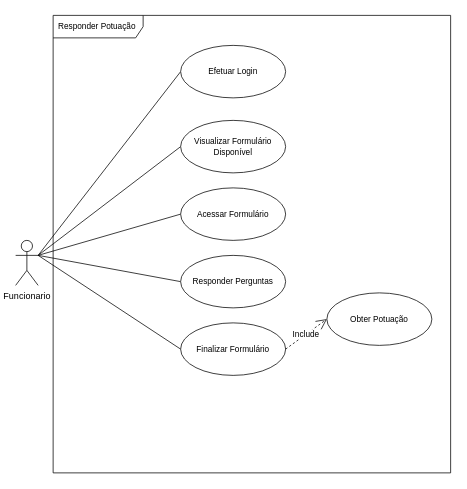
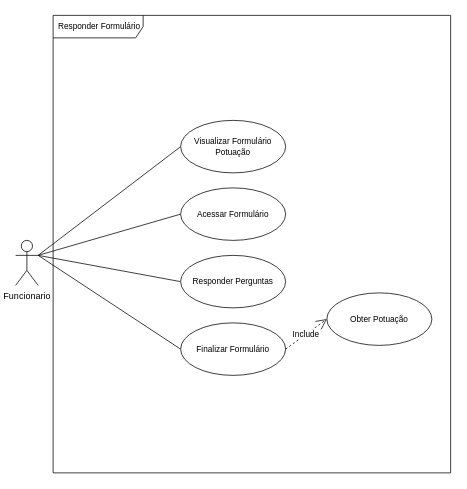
(99, 27) -> (101, 27)
(233, 72) -> none
(233, 147) -> (233, 147)
(112, 160) -> none
